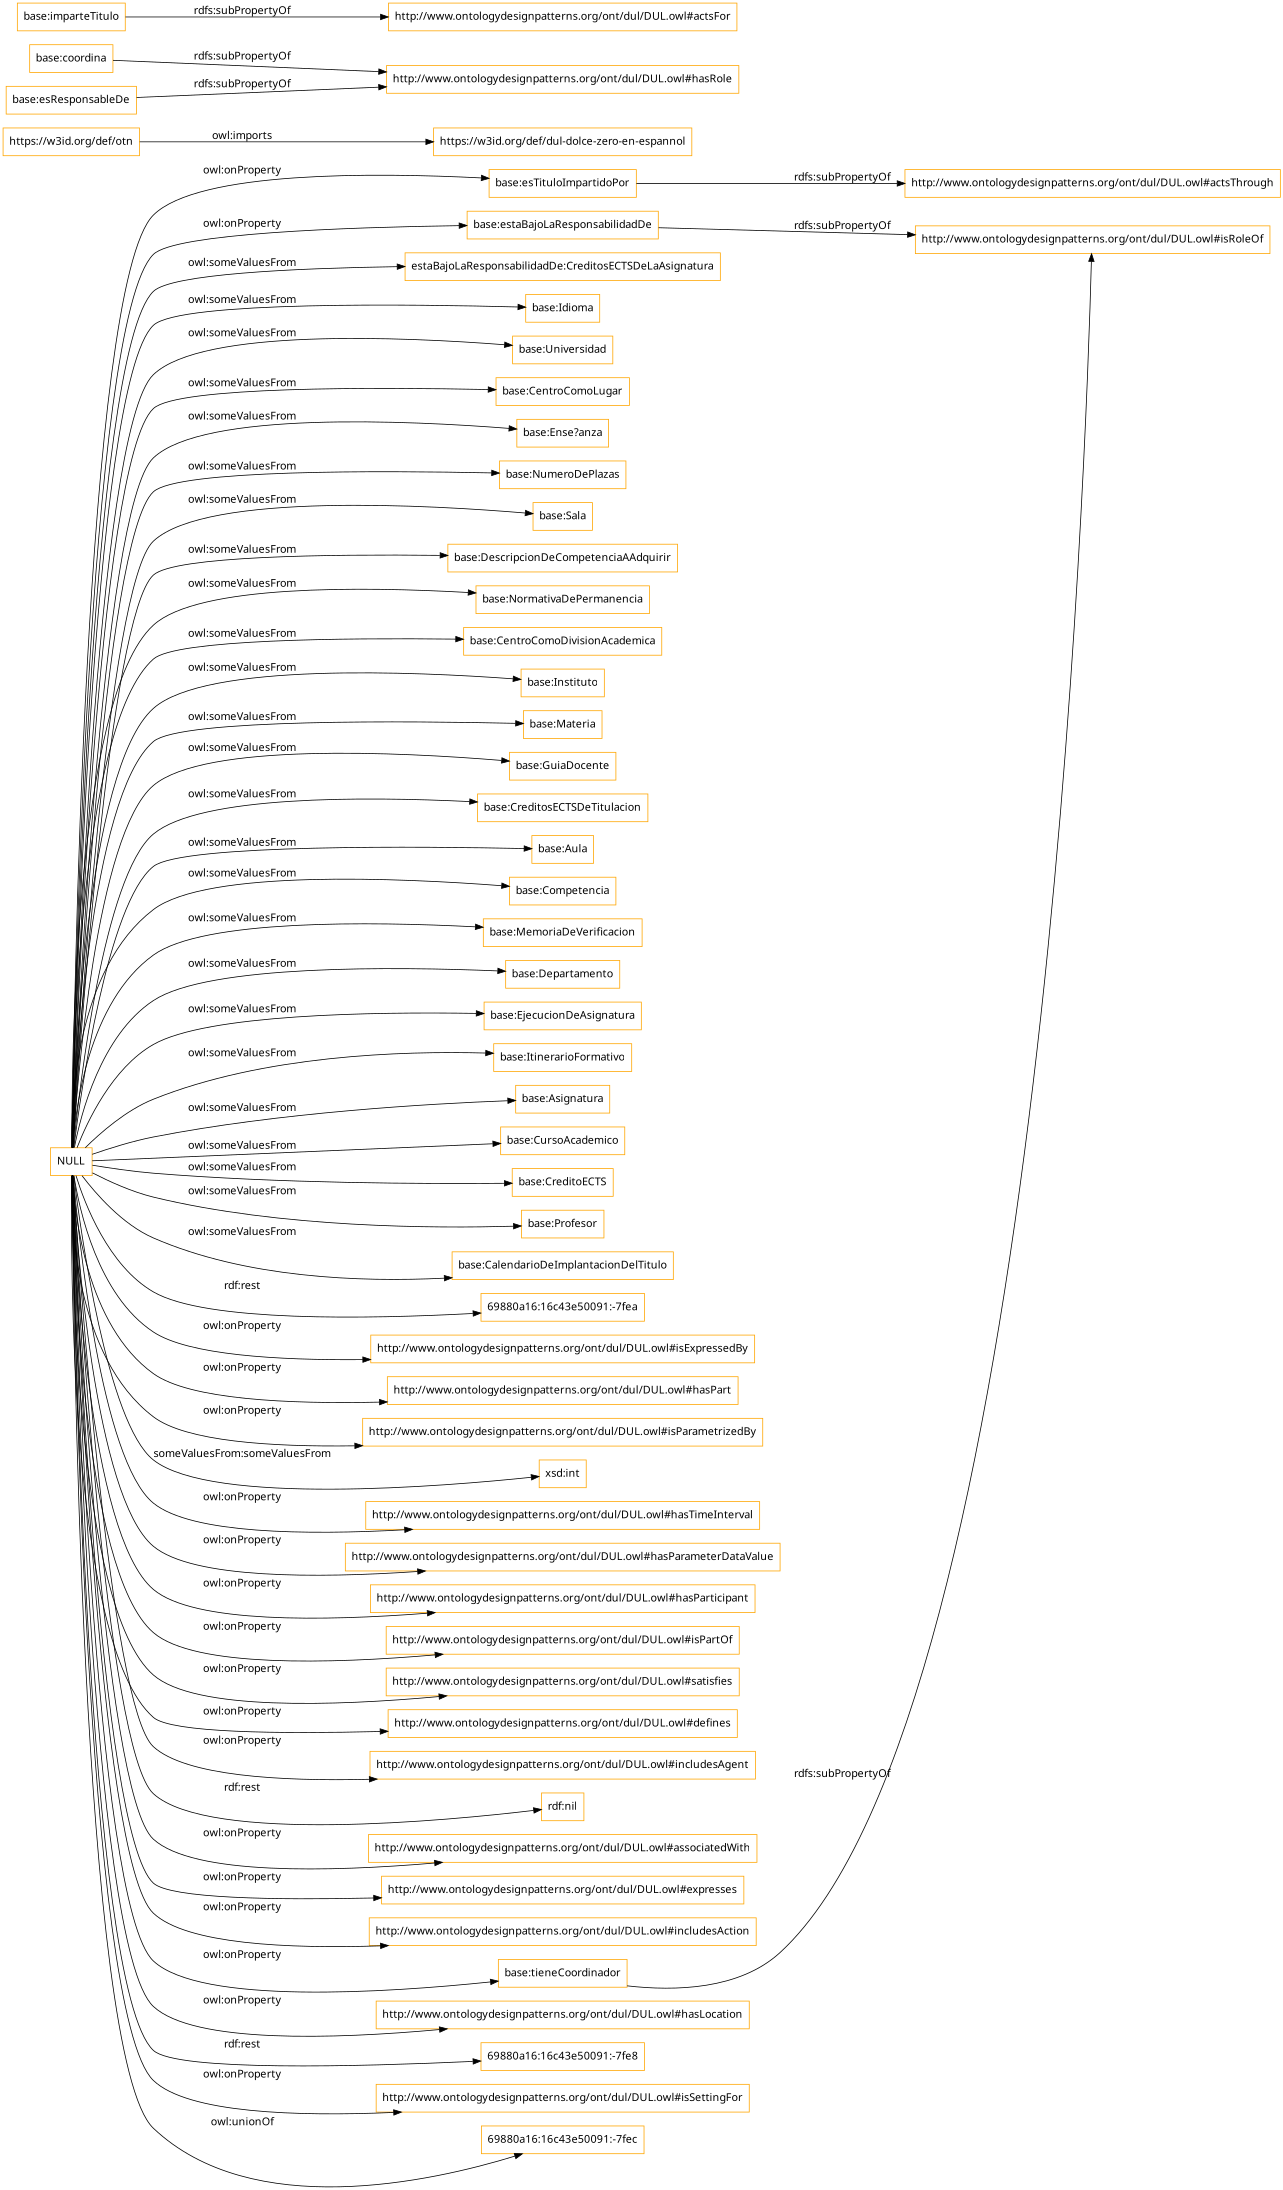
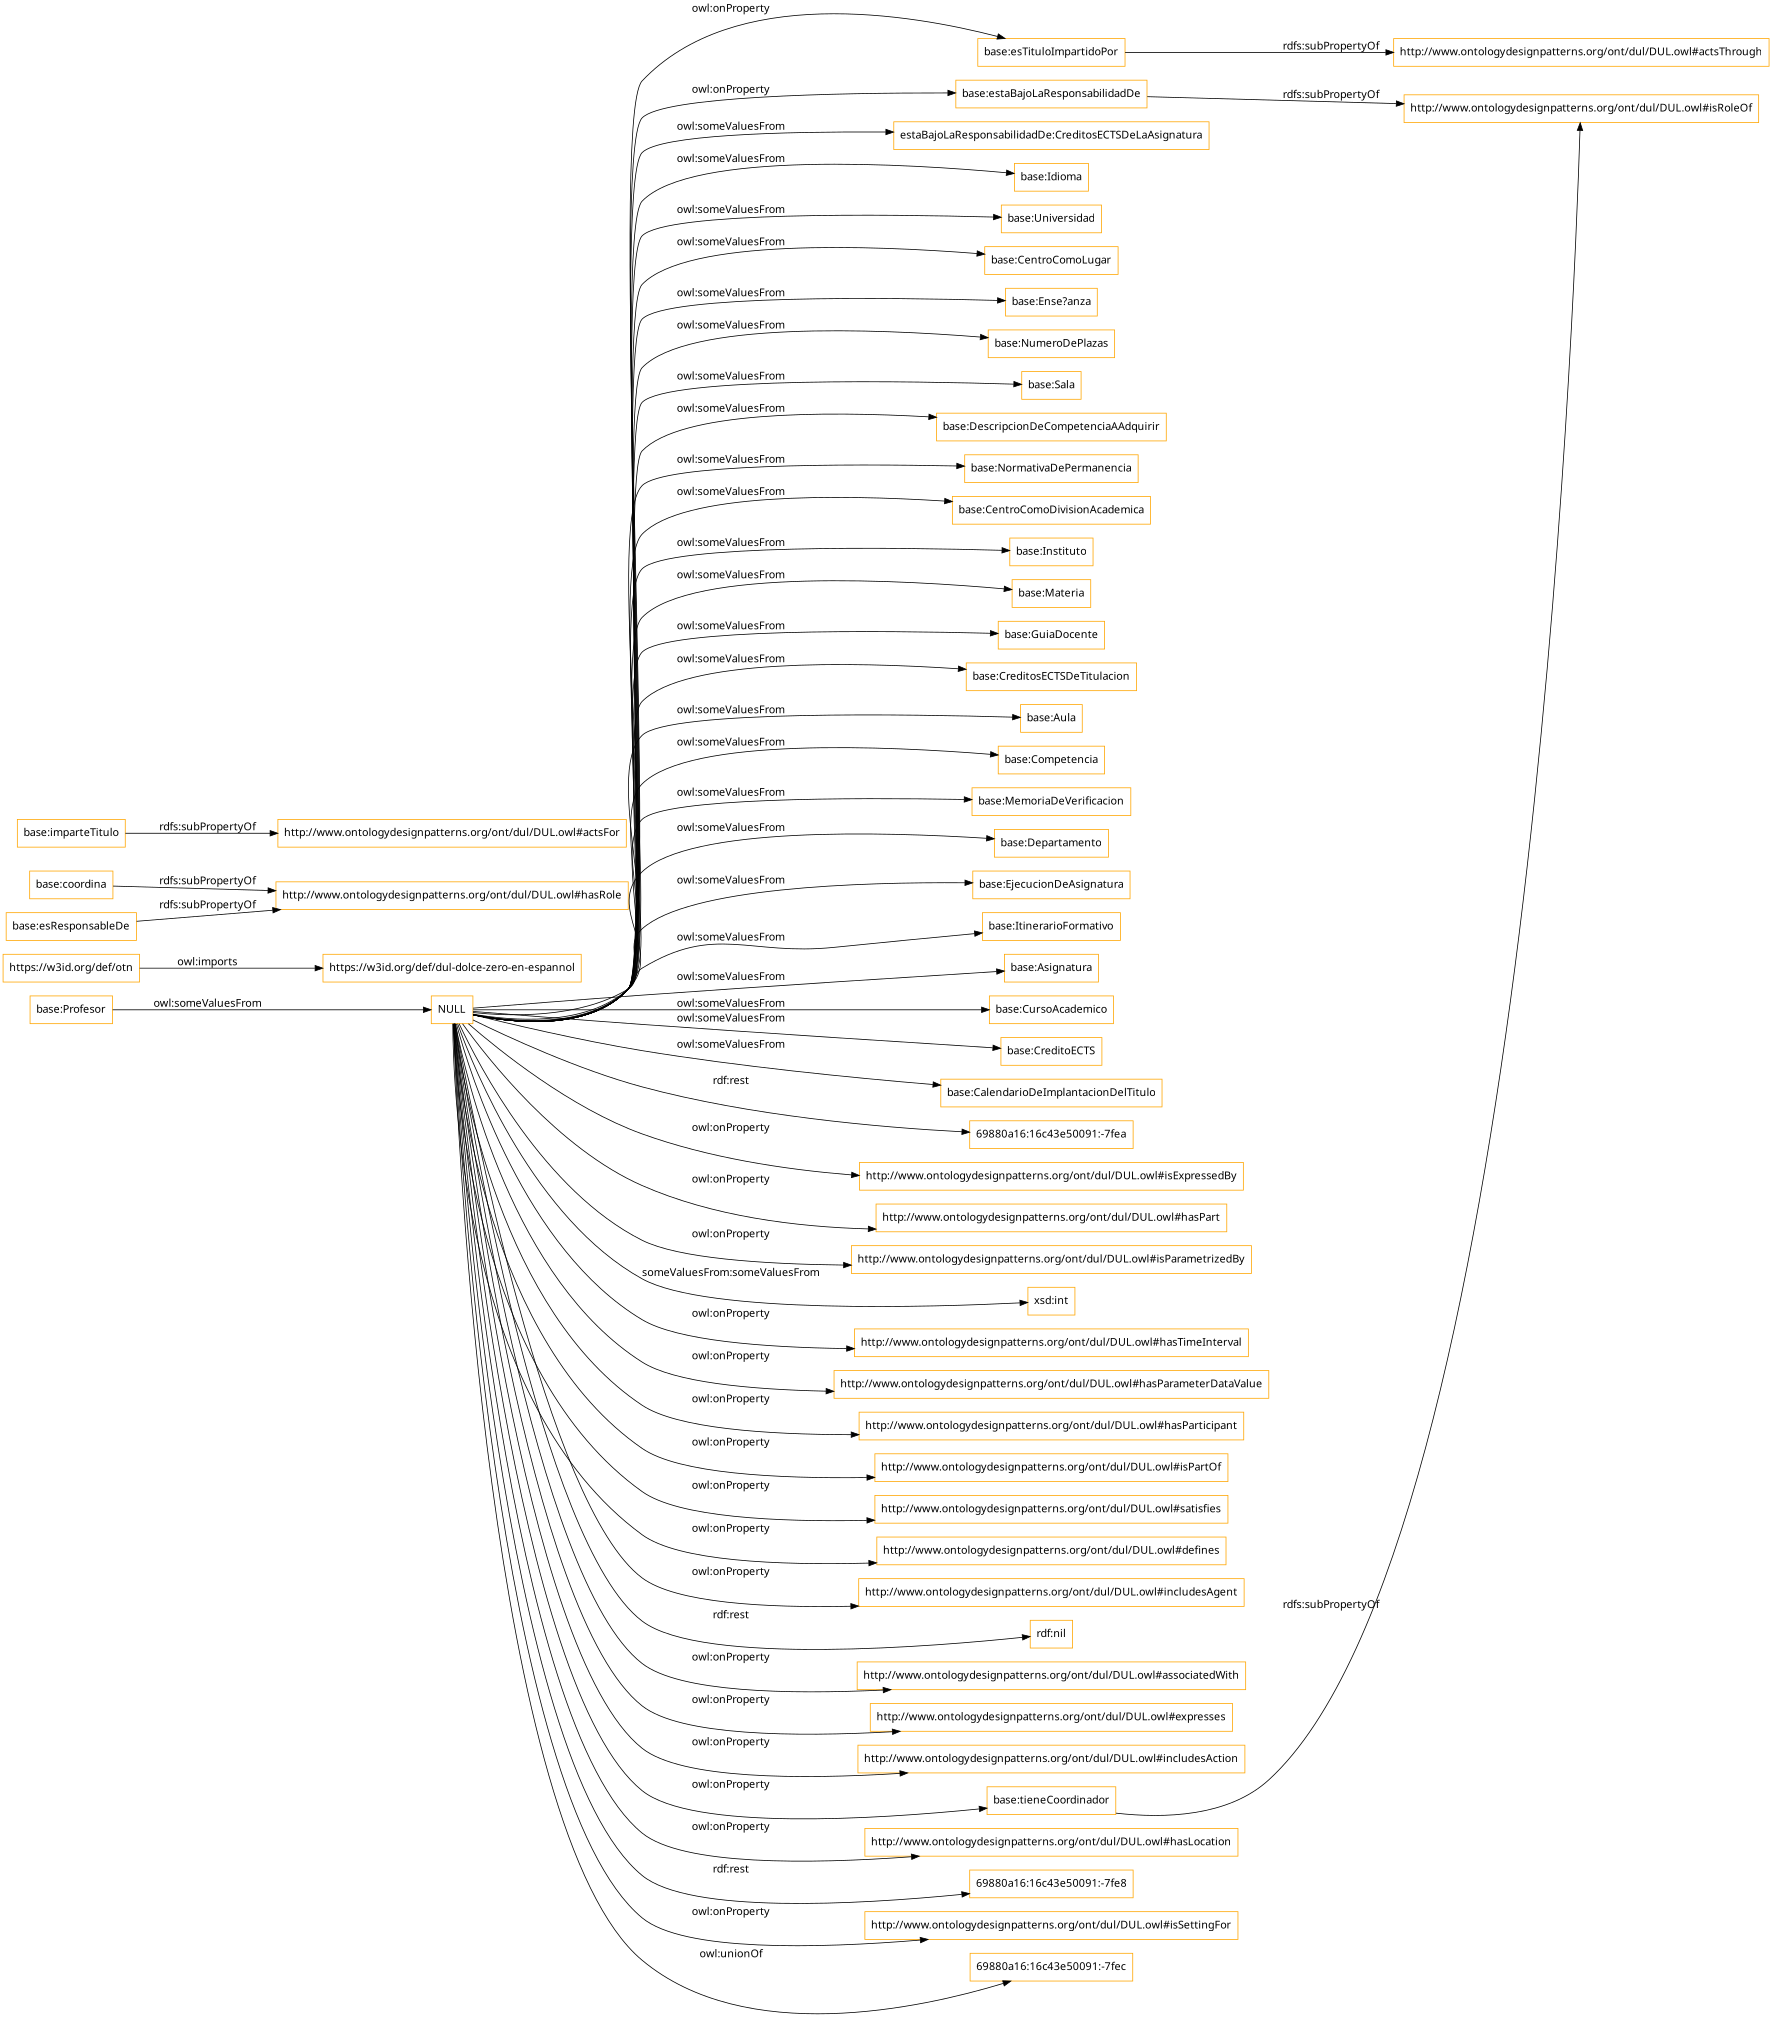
(300, 1220) -> (268, 1010)
